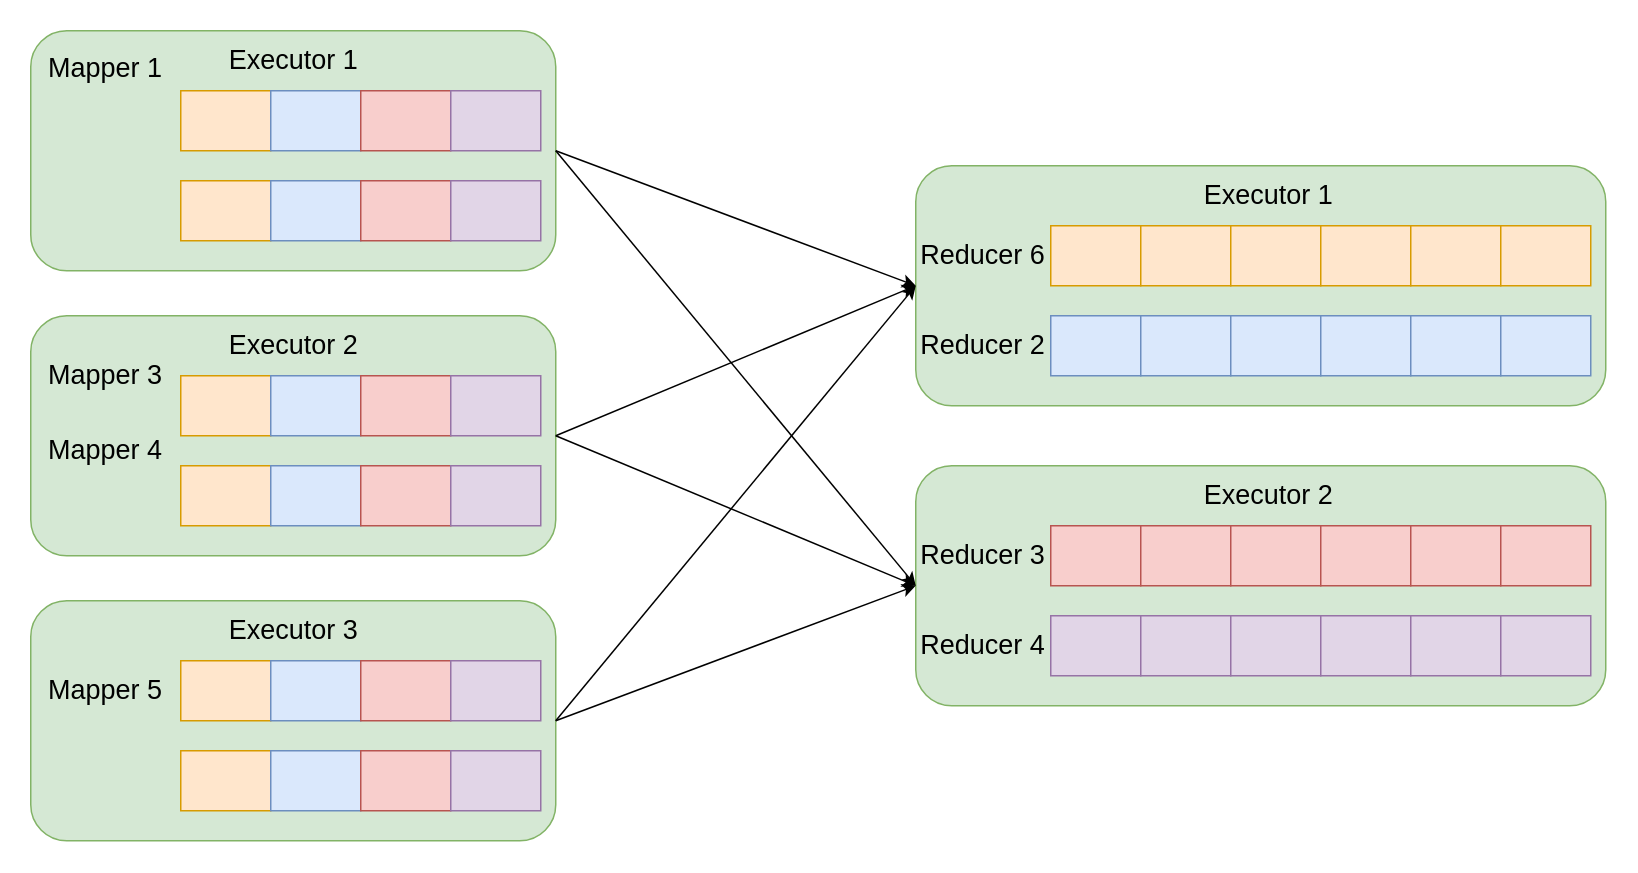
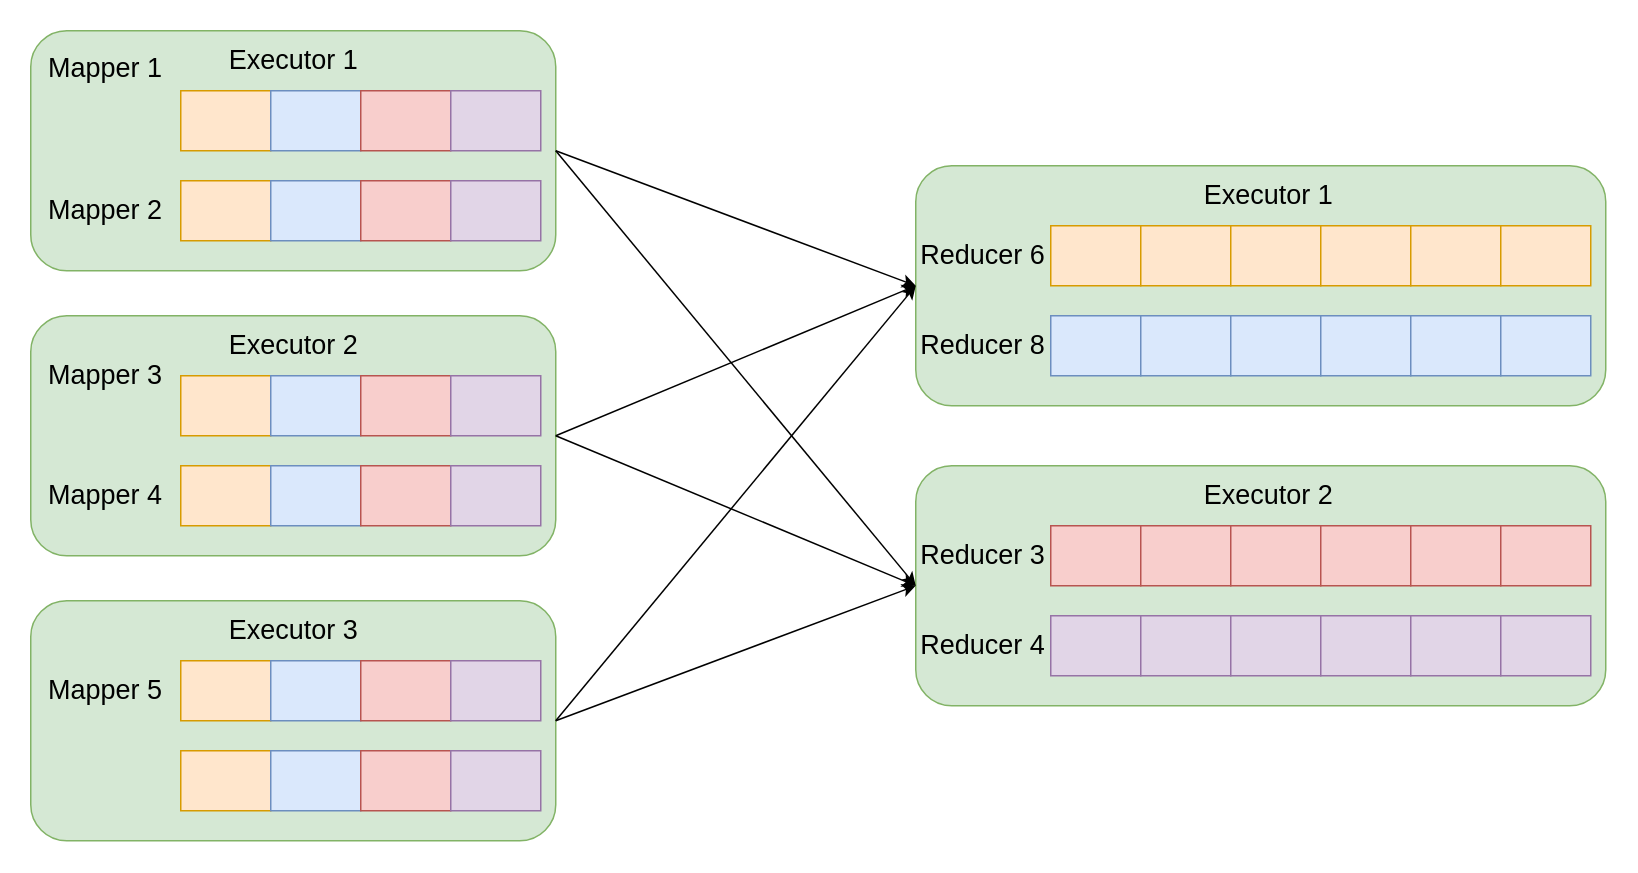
none -> (106, 211)
(983, 346) -> (983, 346)
(106, 451) -> (106, 496)
